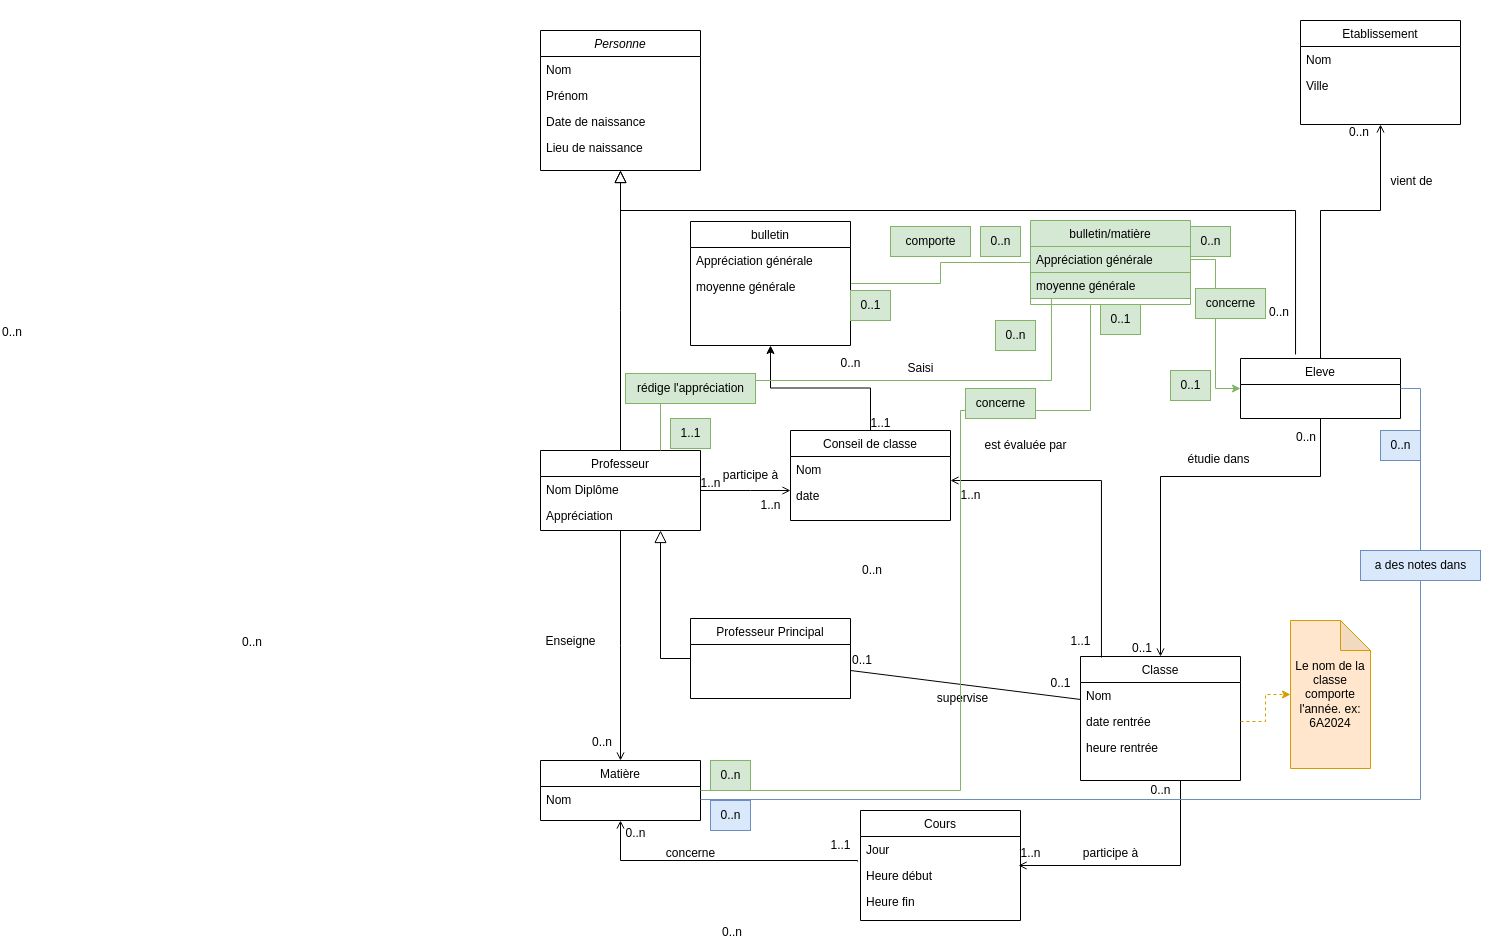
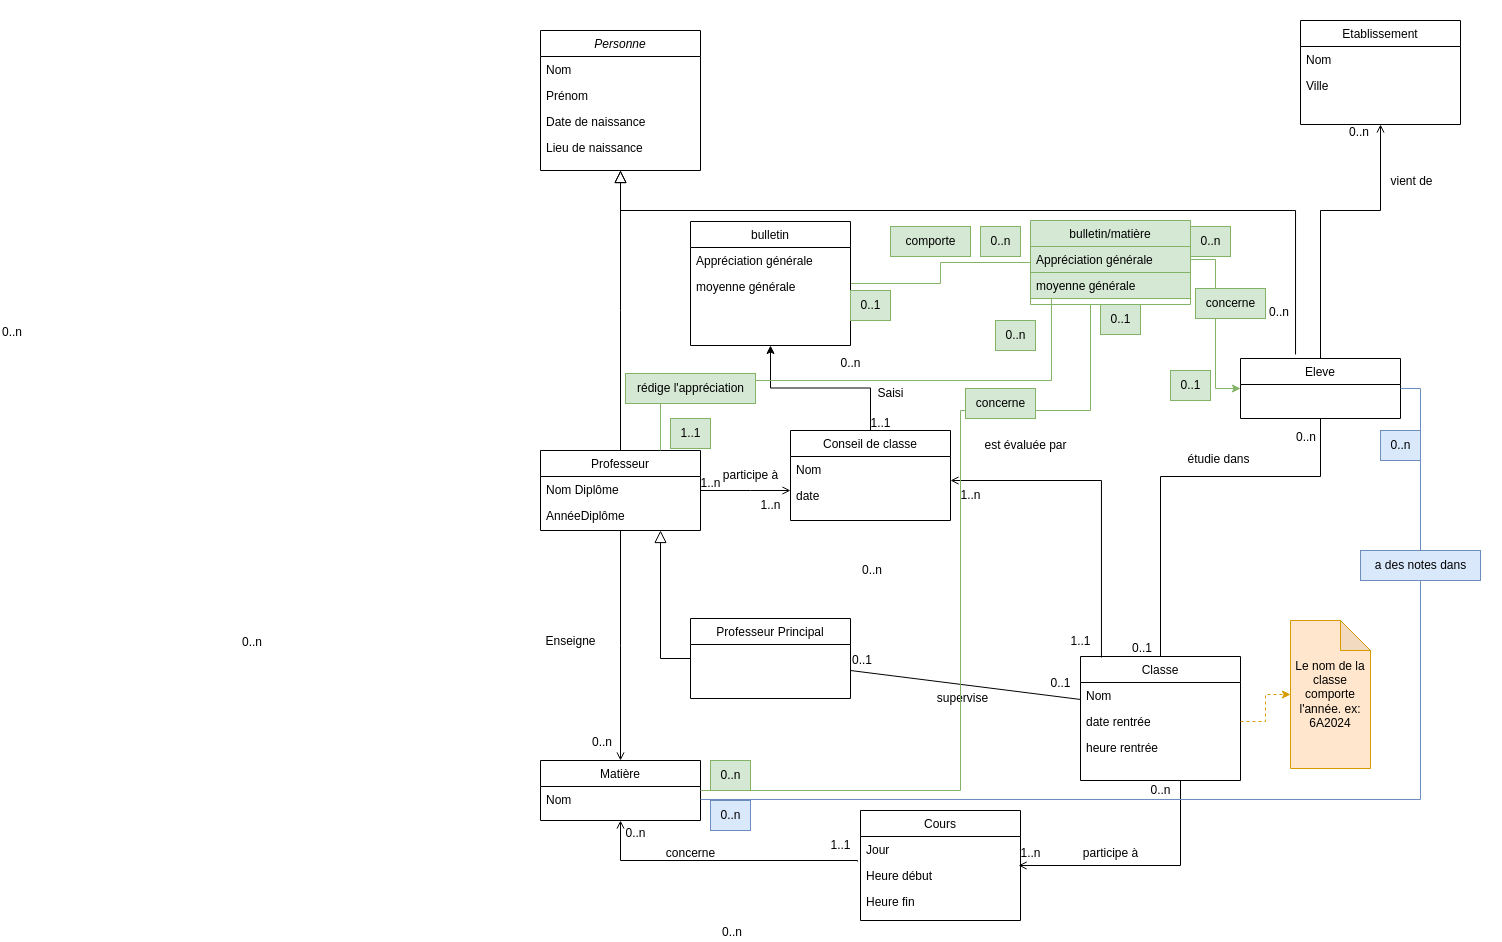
(921, 369) -> (891, 394)
(583, 516) -> (583, 516)
(1161, 651) -> (1161, 651)
